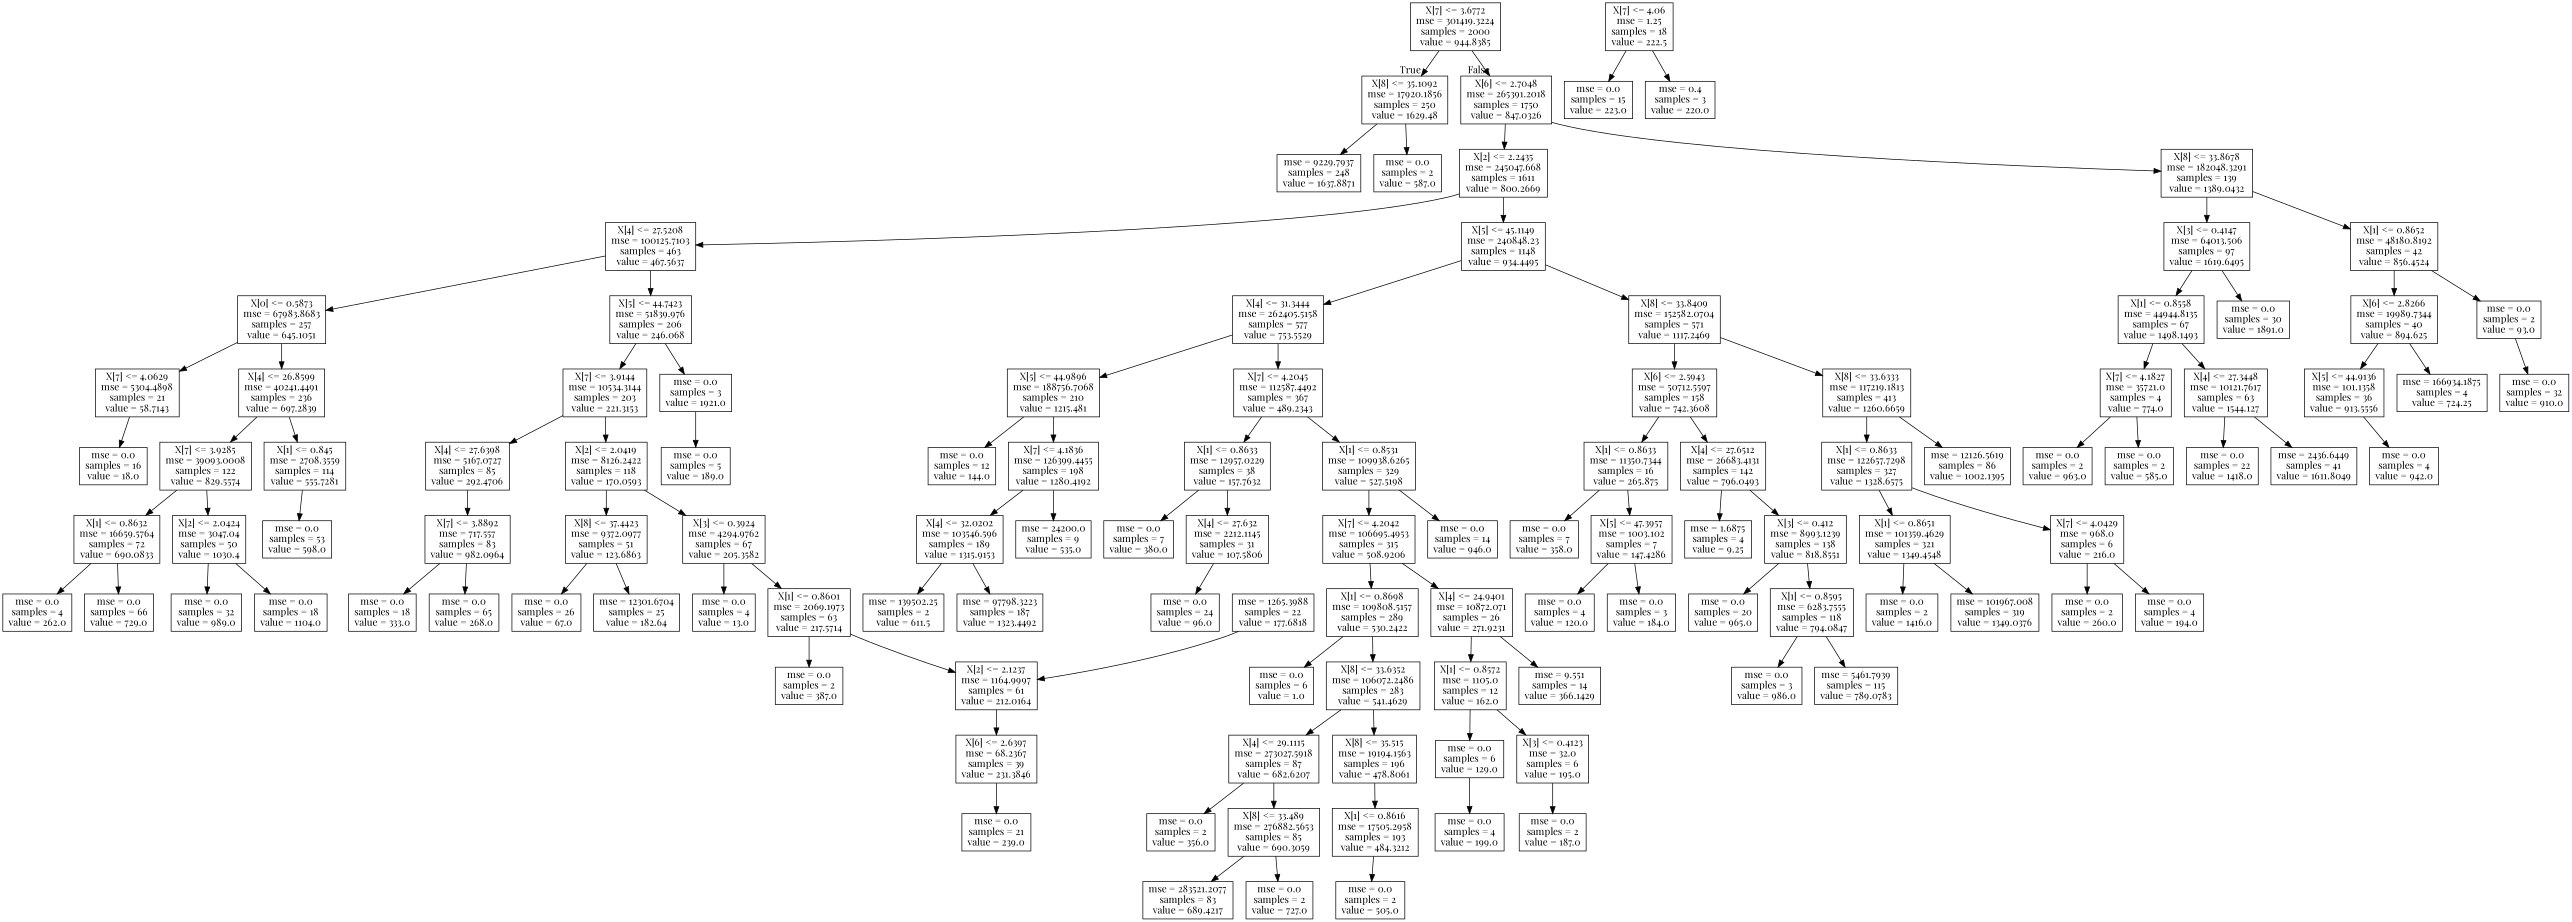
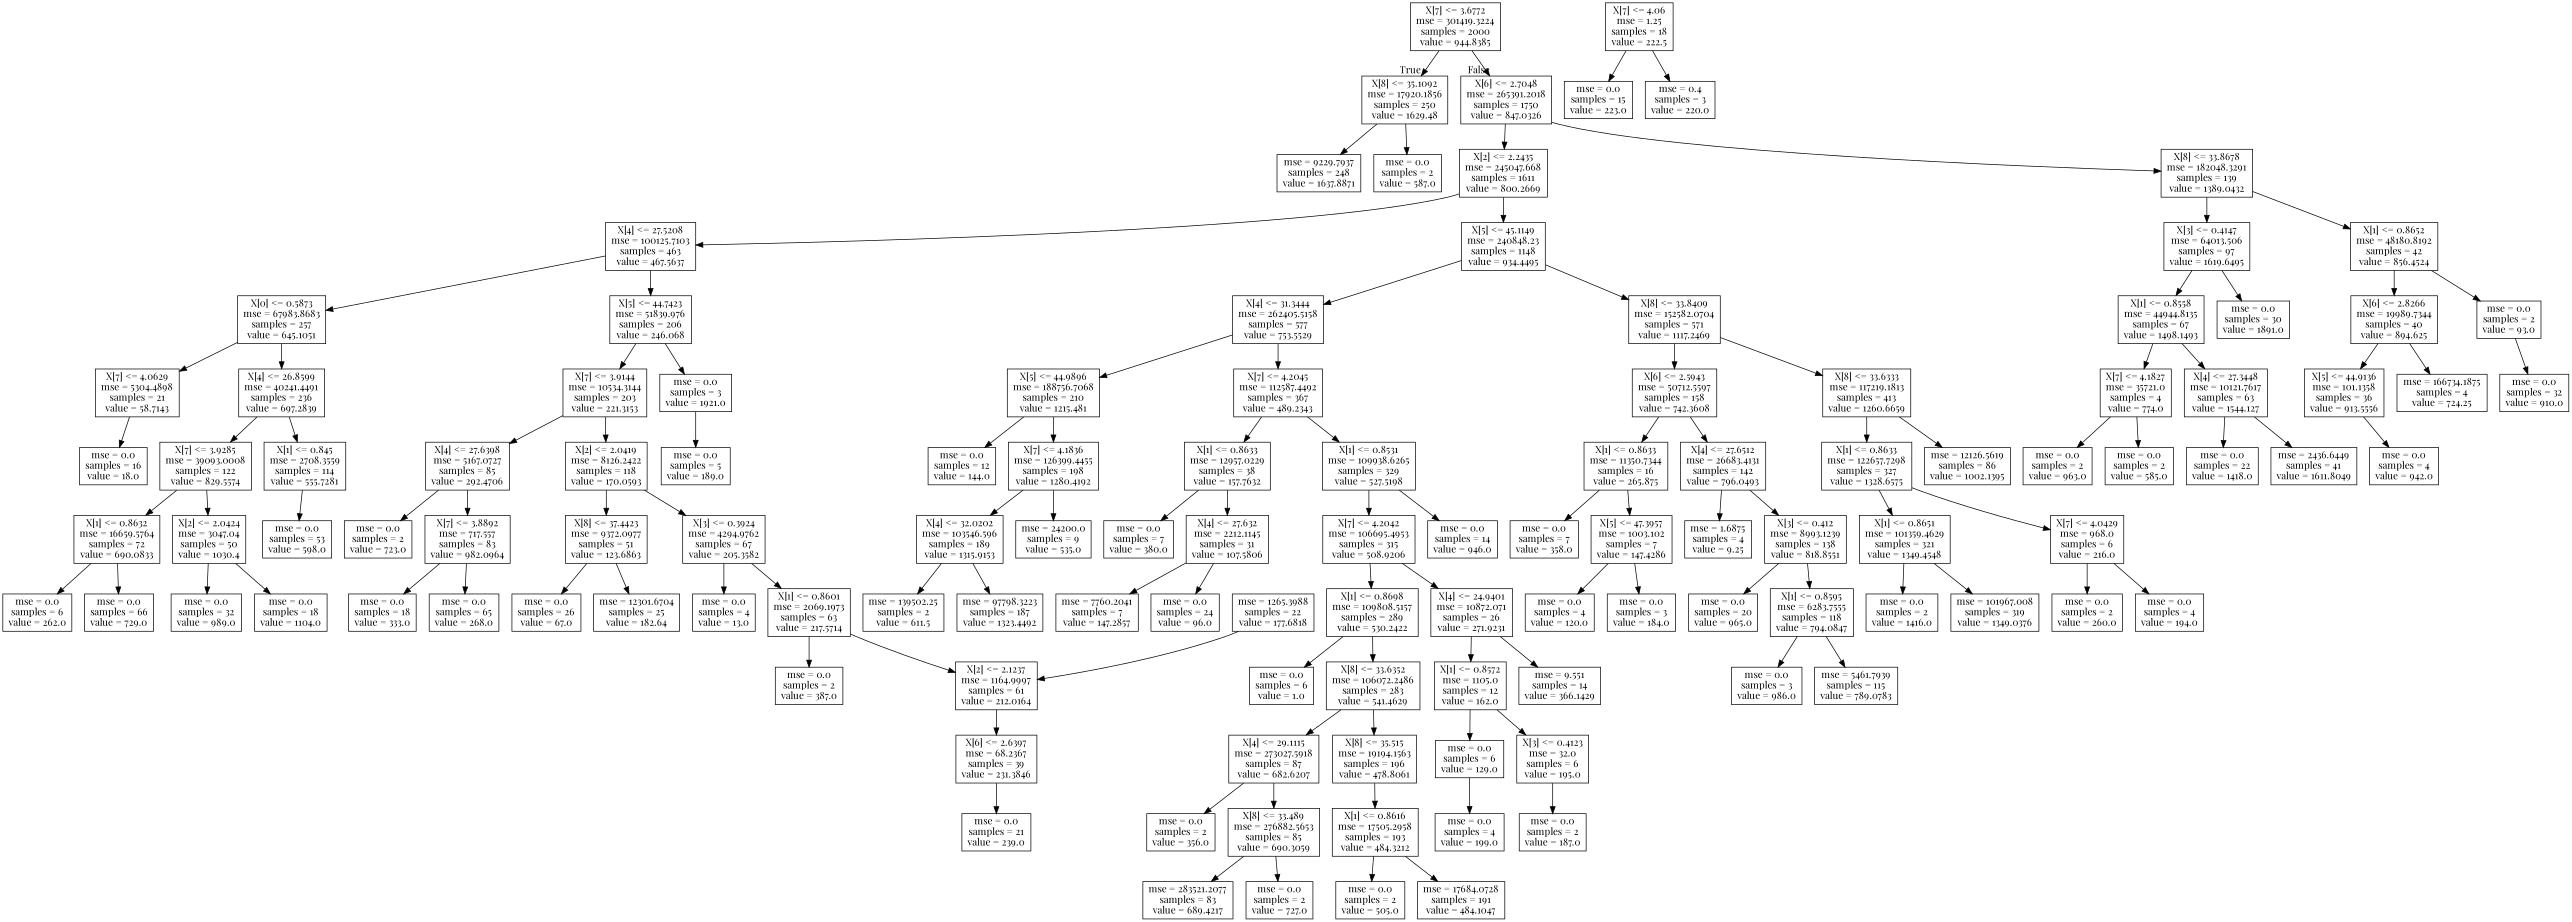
(2442, 393) -> (2442, 393)
none -> (378, 539)
(37, 613) -> (37, 613)
none -> (1097, 613)
none -> (1461, 900)
